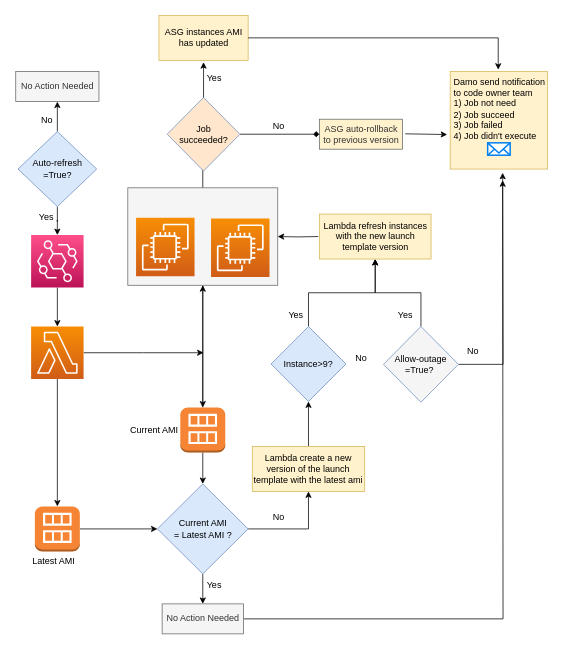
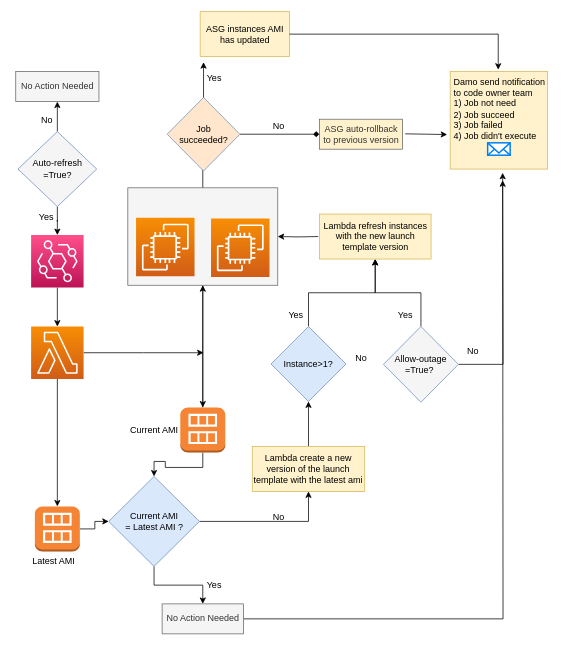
(204, 38) -> (245, 34)
(57, 169) -> (57, 169)
(309, 364) -> (309, 364)
(203, 529) -> (154, 522)
